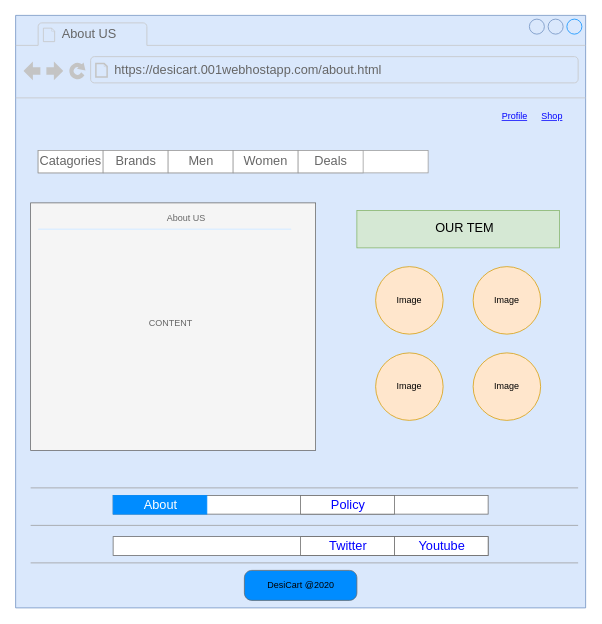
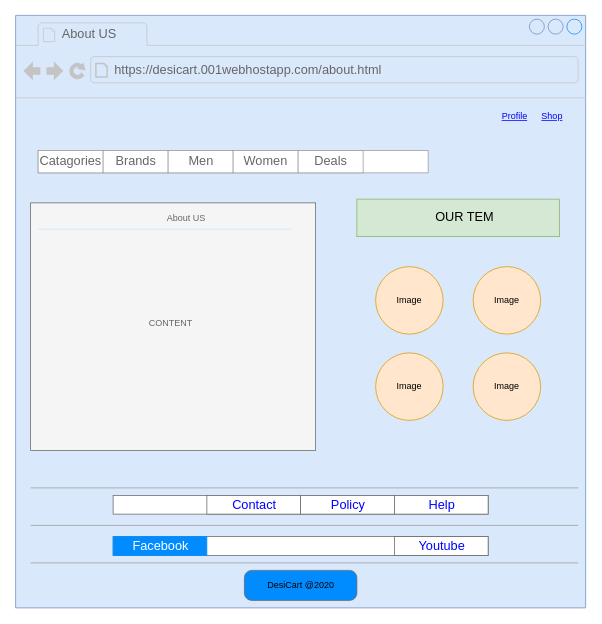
(458, 229) -> (458, 218)
(160, 505) -> none
none -> (254, 505)
none -> (441, 505)
none -> (160, 546)
(347, 546) -> none
